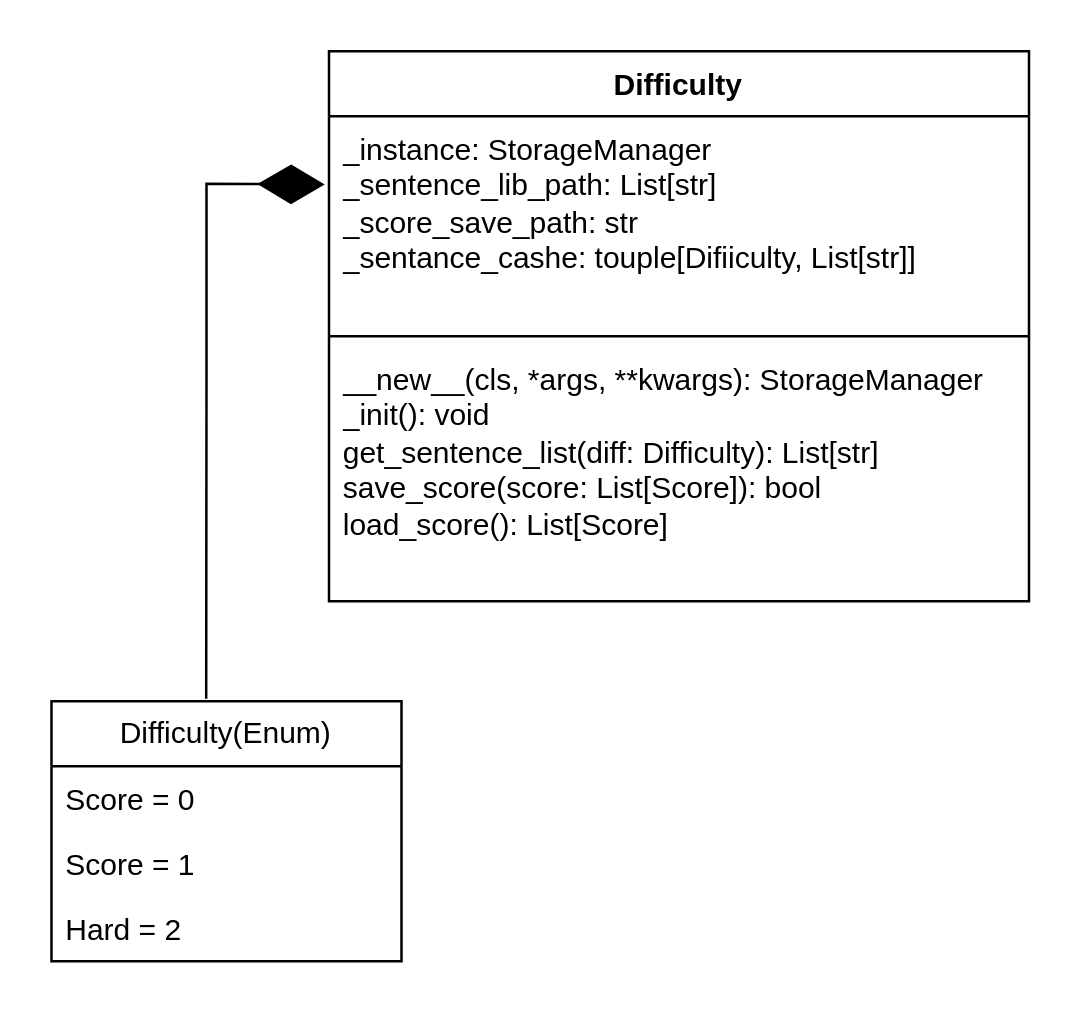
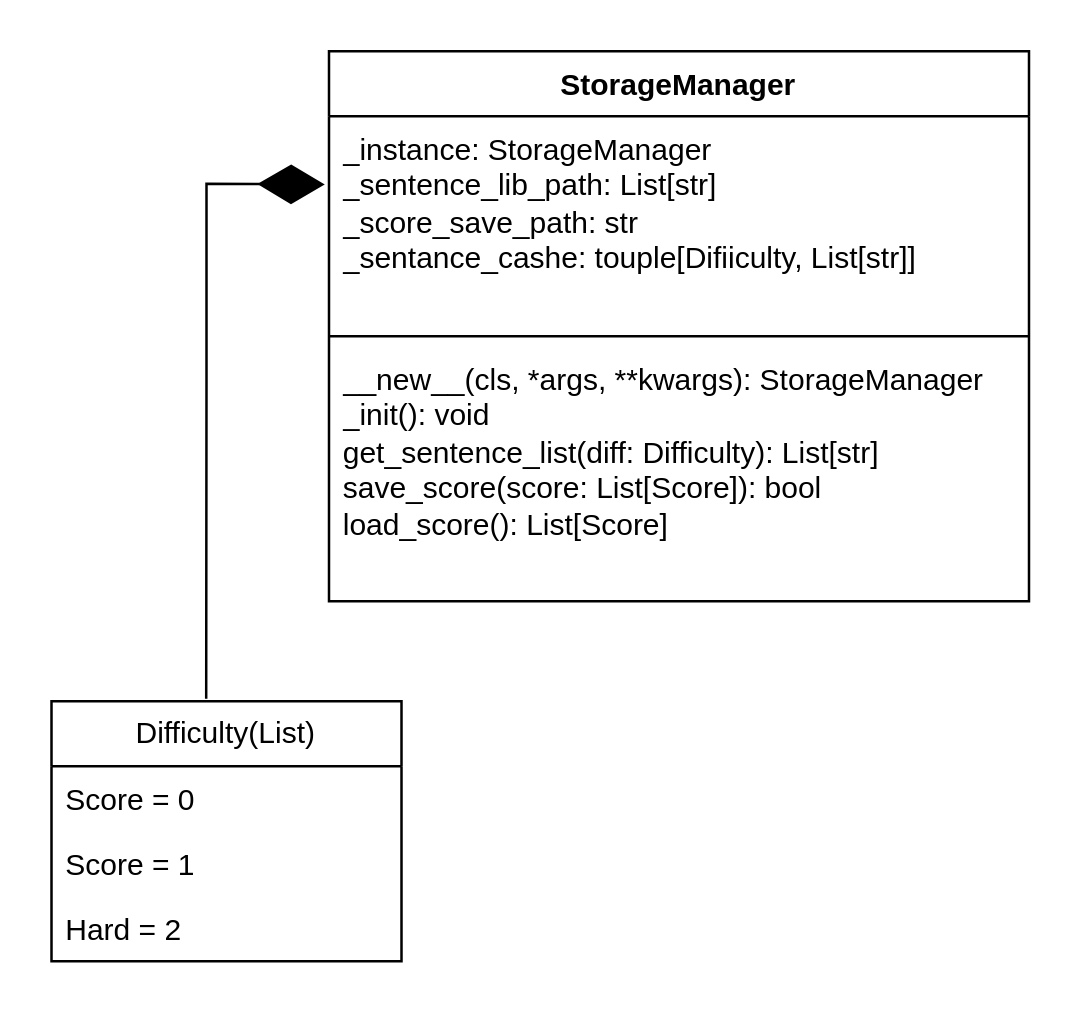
(679, 87) -> (679, 87)
(226, 734) -> (226, 734)
